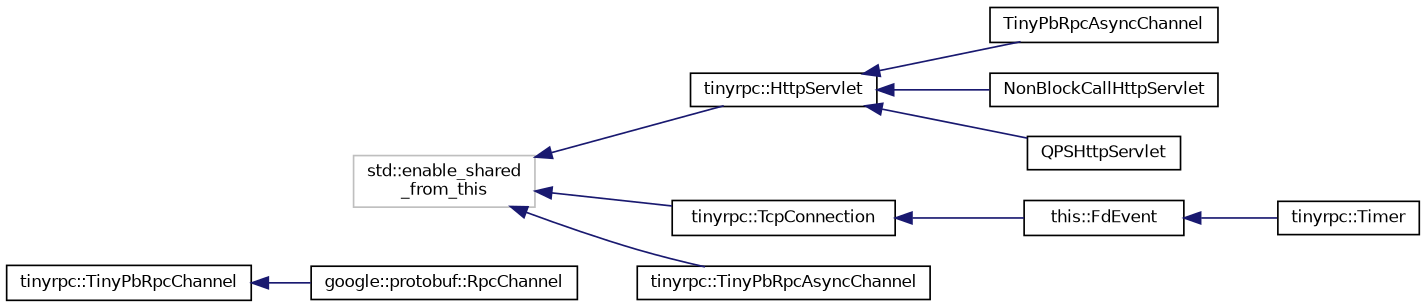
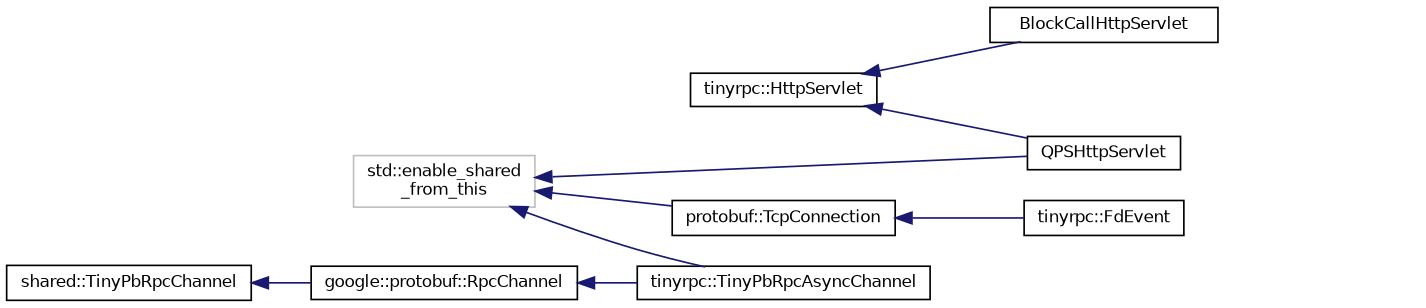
(1104, 25) -> (1104, 25)
(1104, 90) -> none
(638, 129) -> (790, 167)
(784, 218) -> (784, 218)
(1104, 218) -> (1104, 218)
(1349, 218) -> none
(129, 283) -> (129, 283)
none -> (616, 283)
